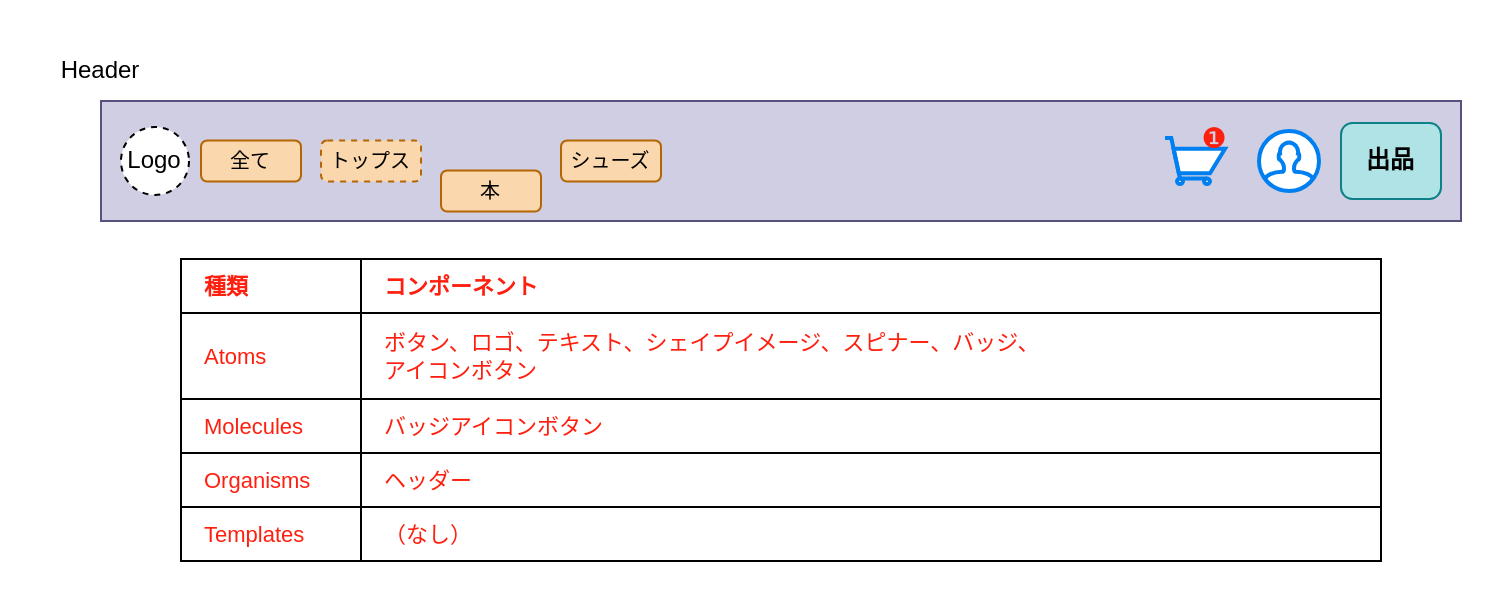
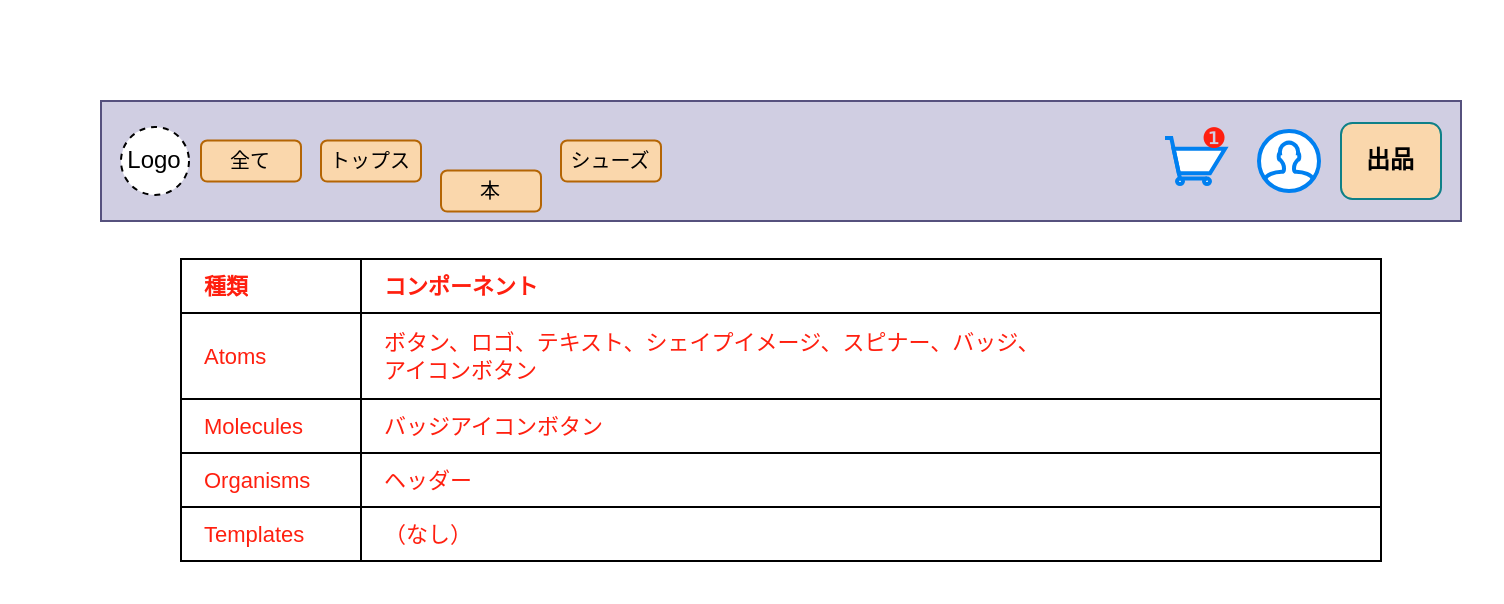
(101, 71) -> none
(371, 161) -> (371, 161)
(1391, 161) -> (1391, 161)
